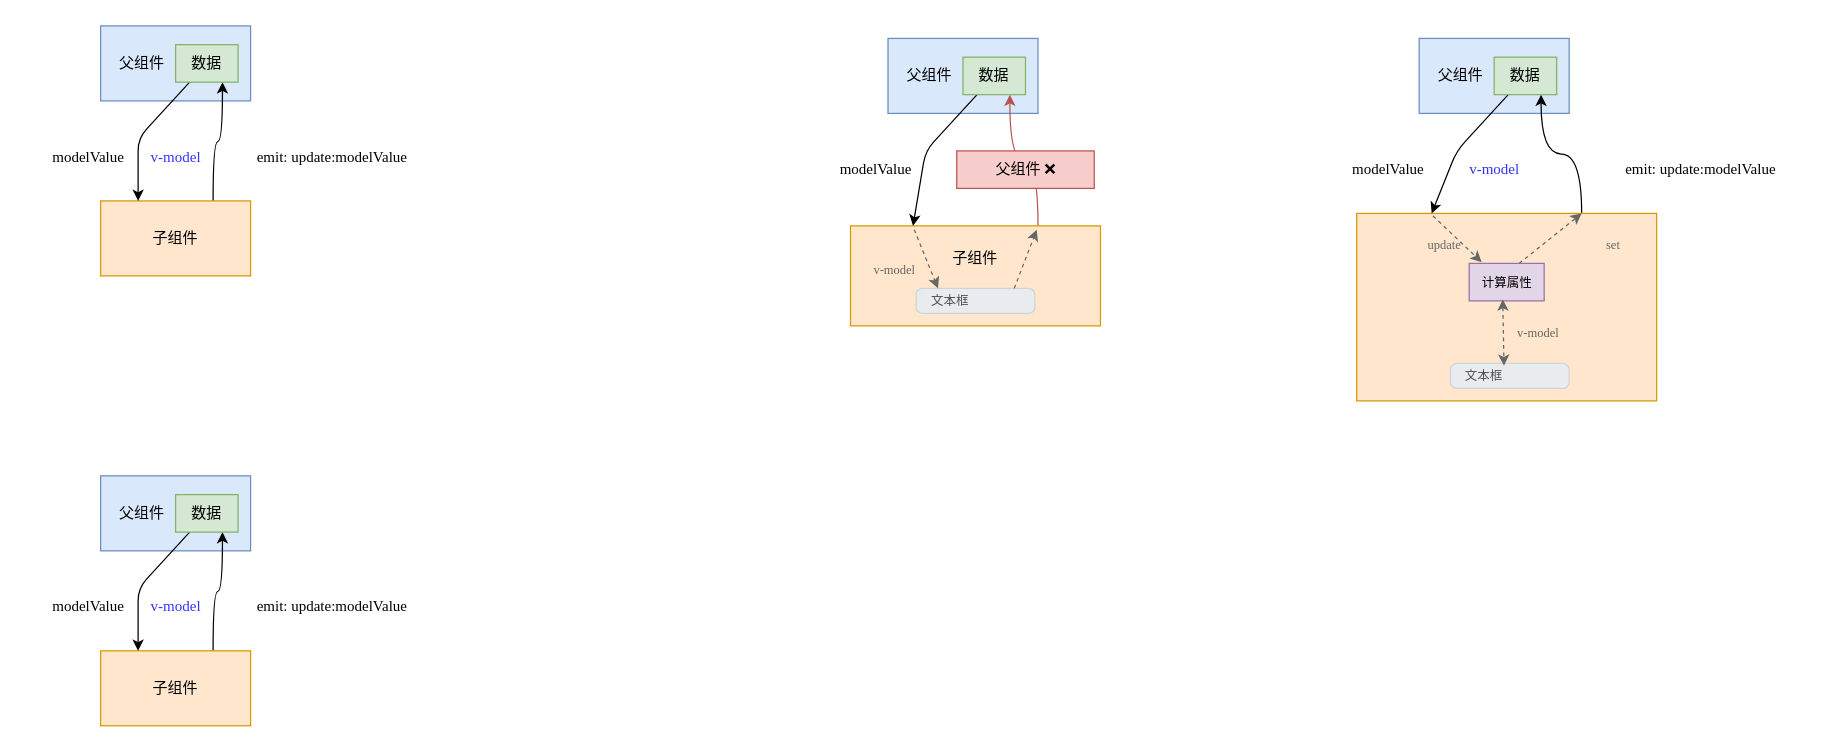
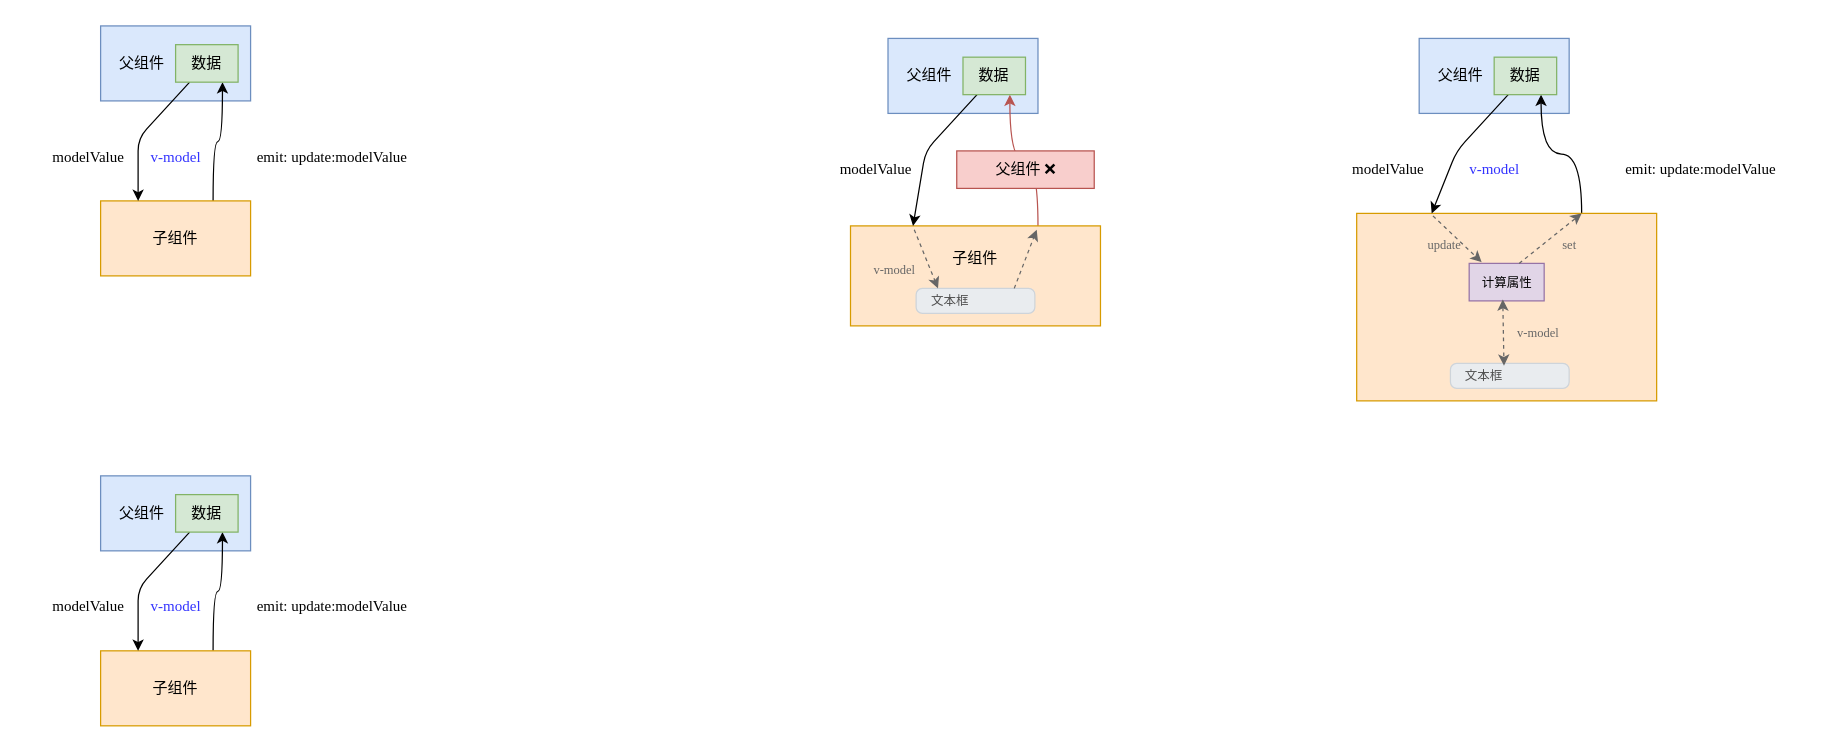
(1613, 244) -> (1569, 244)
